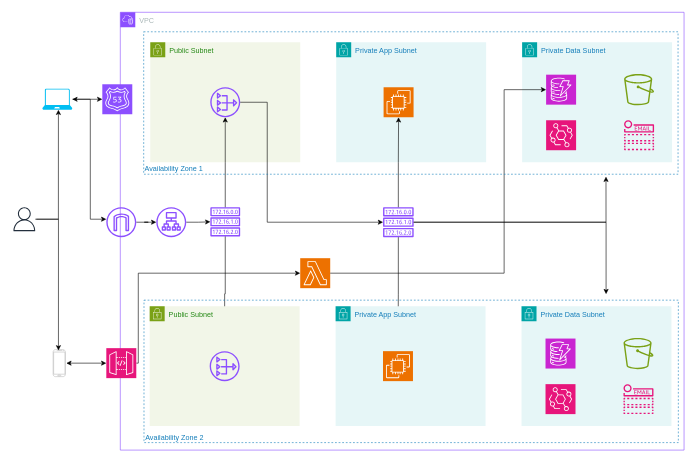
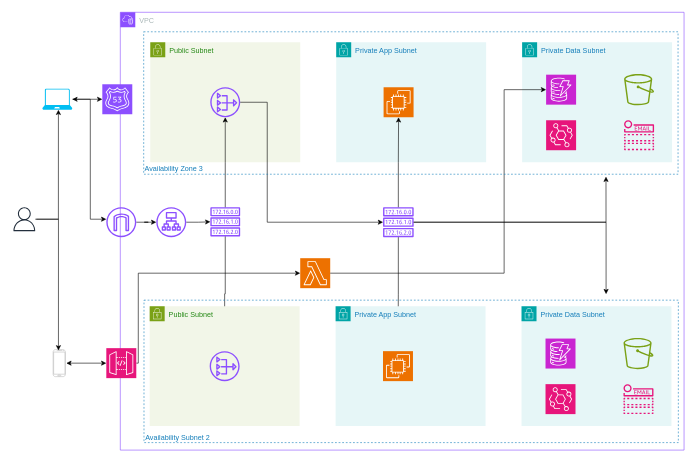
(177, 168) -> (177, 168)
(177, 437) -> (181, 437)
